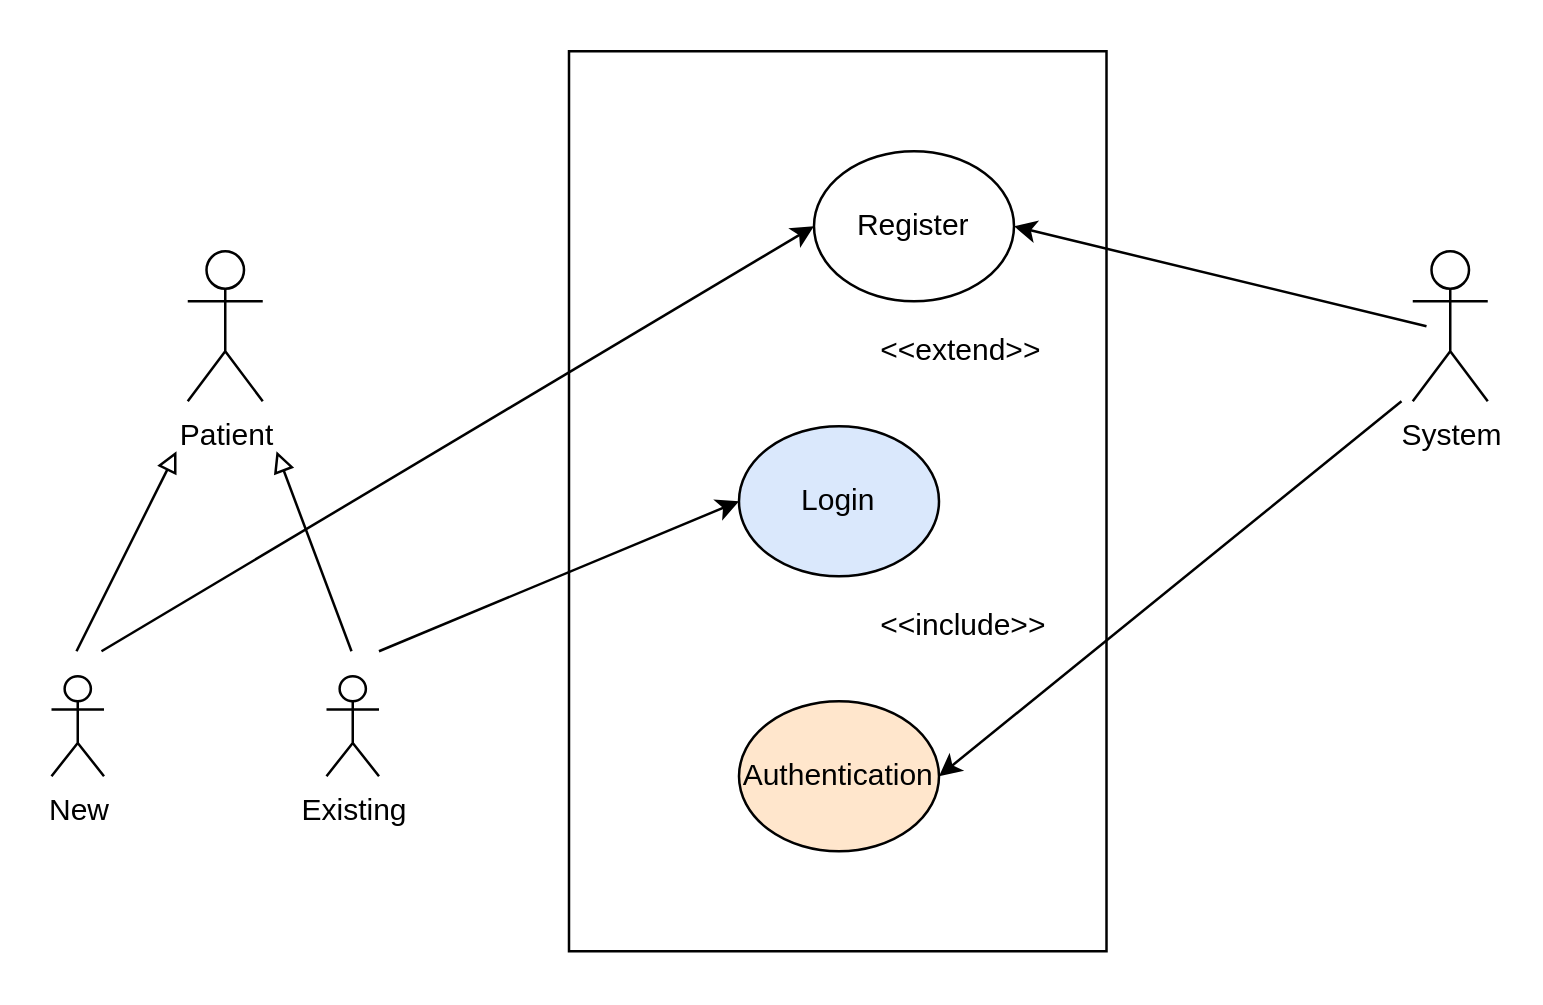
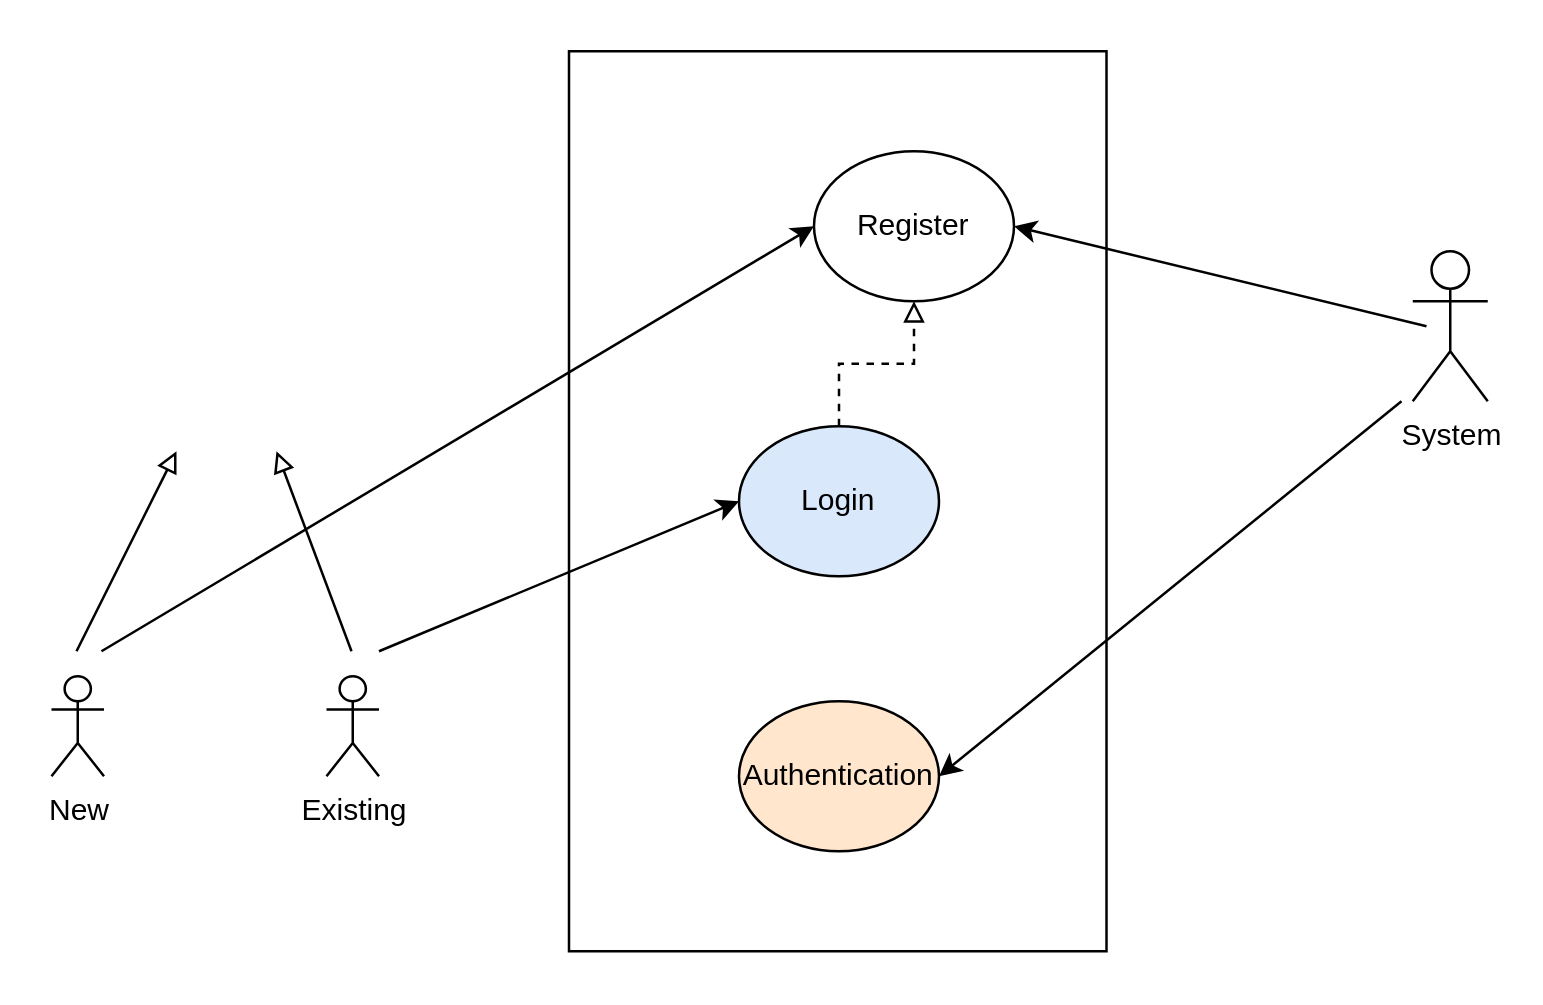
(225, 326) -> none
(976, 351) -> none
none -> (866, 364)
(976, 626) -> none
